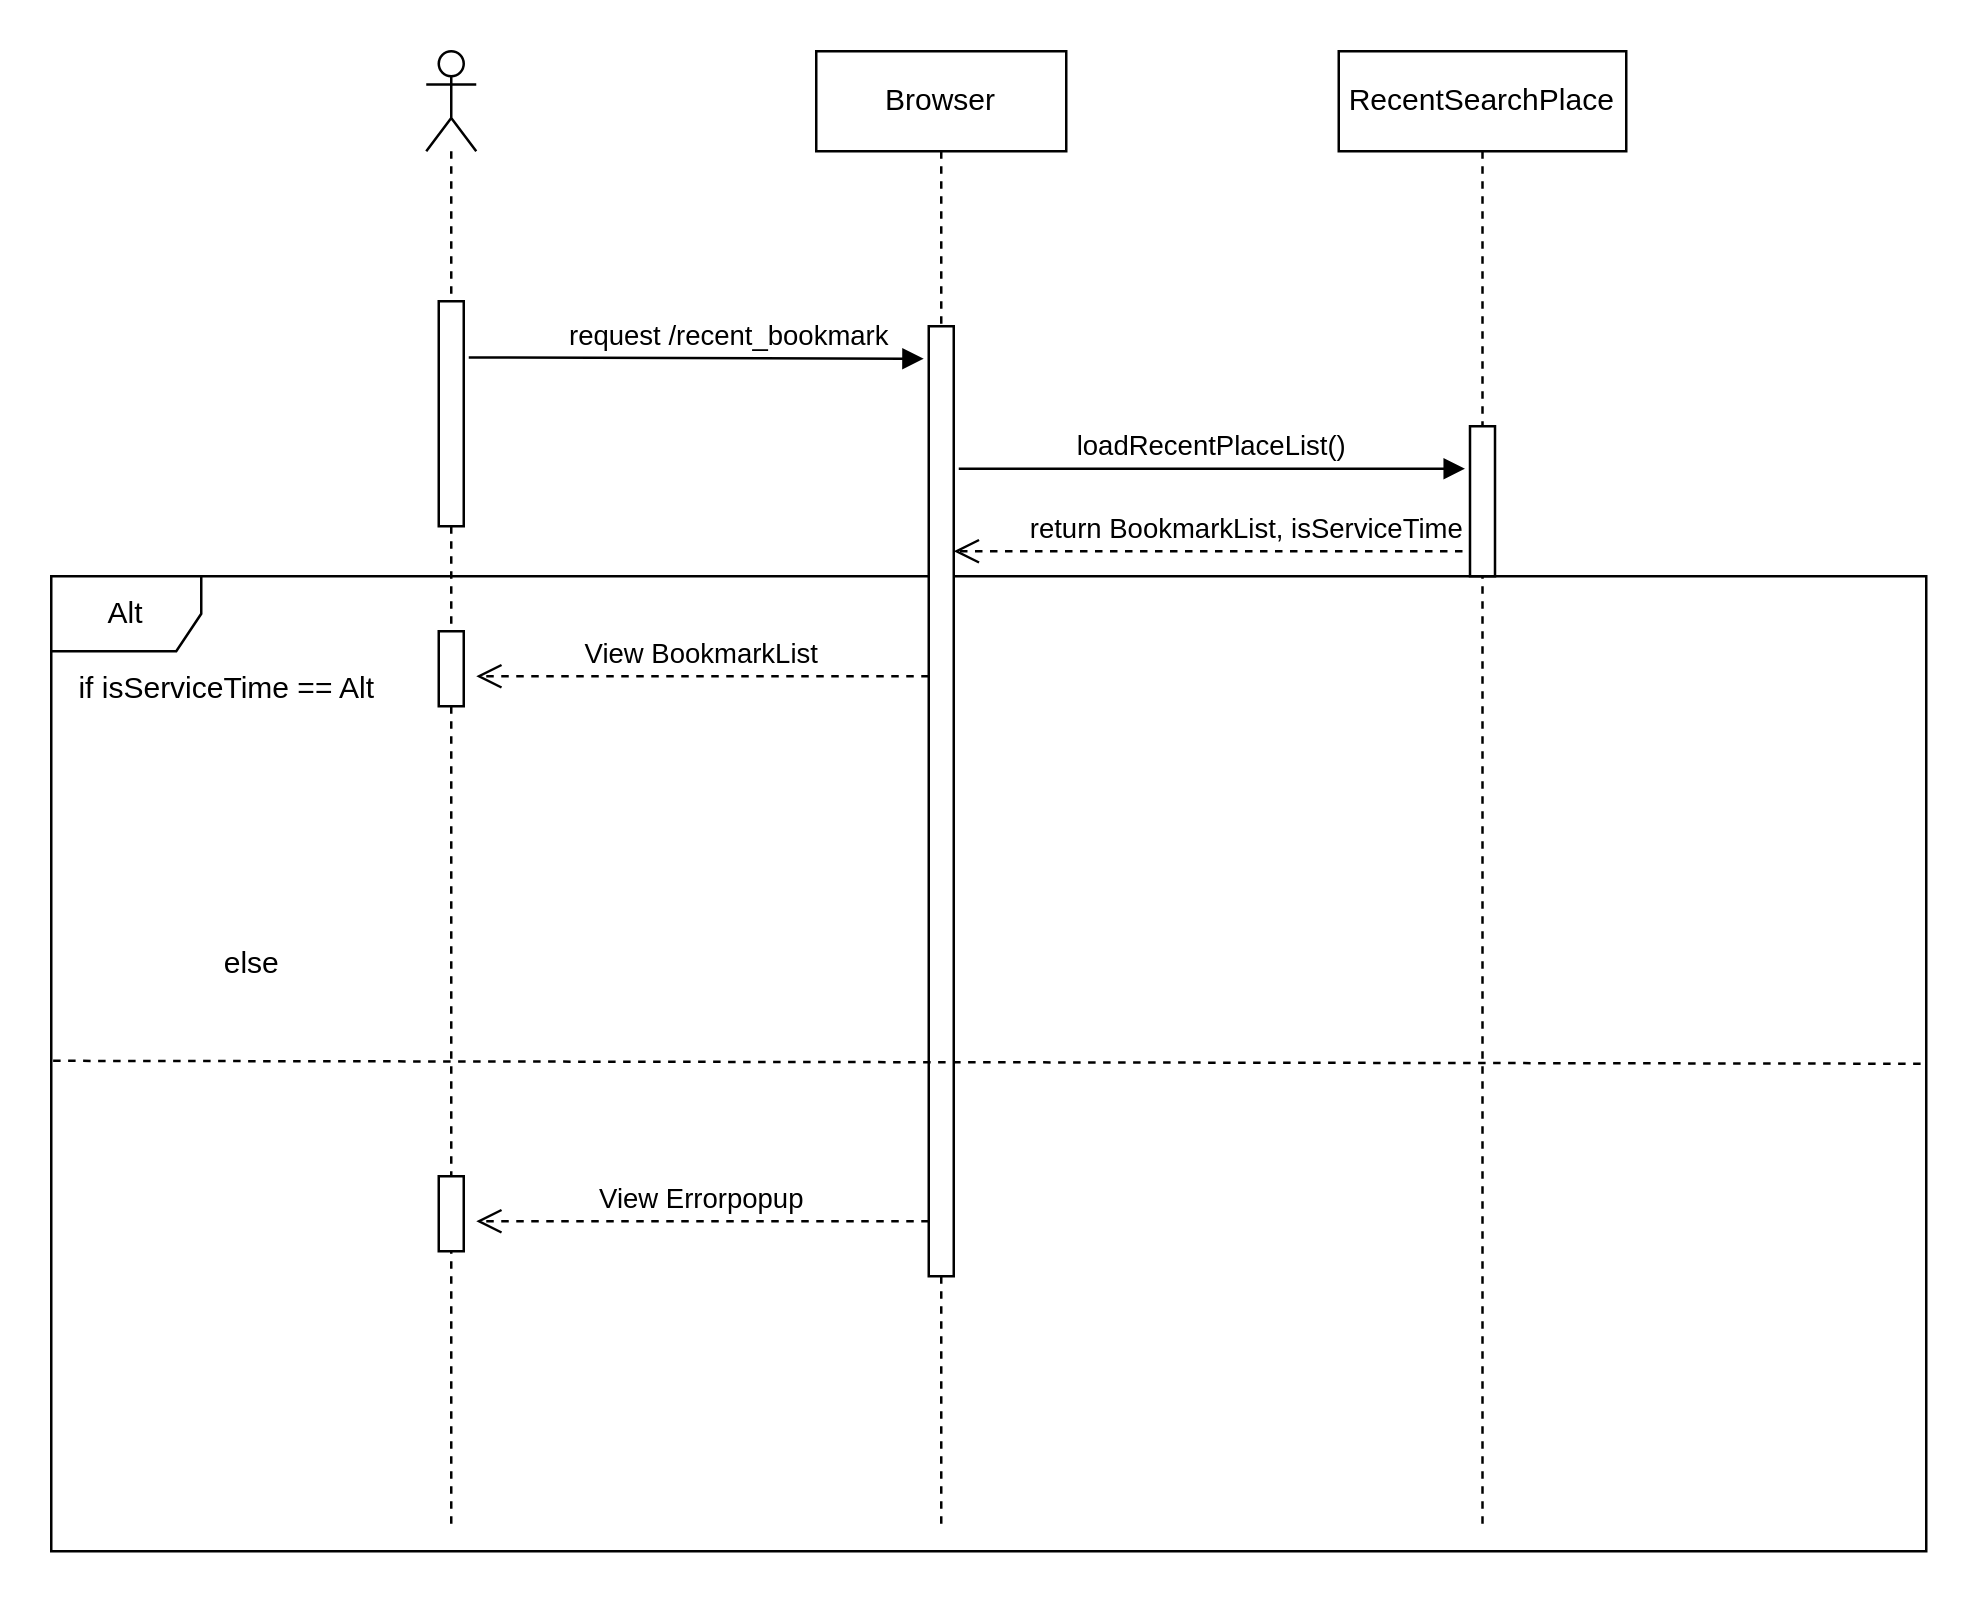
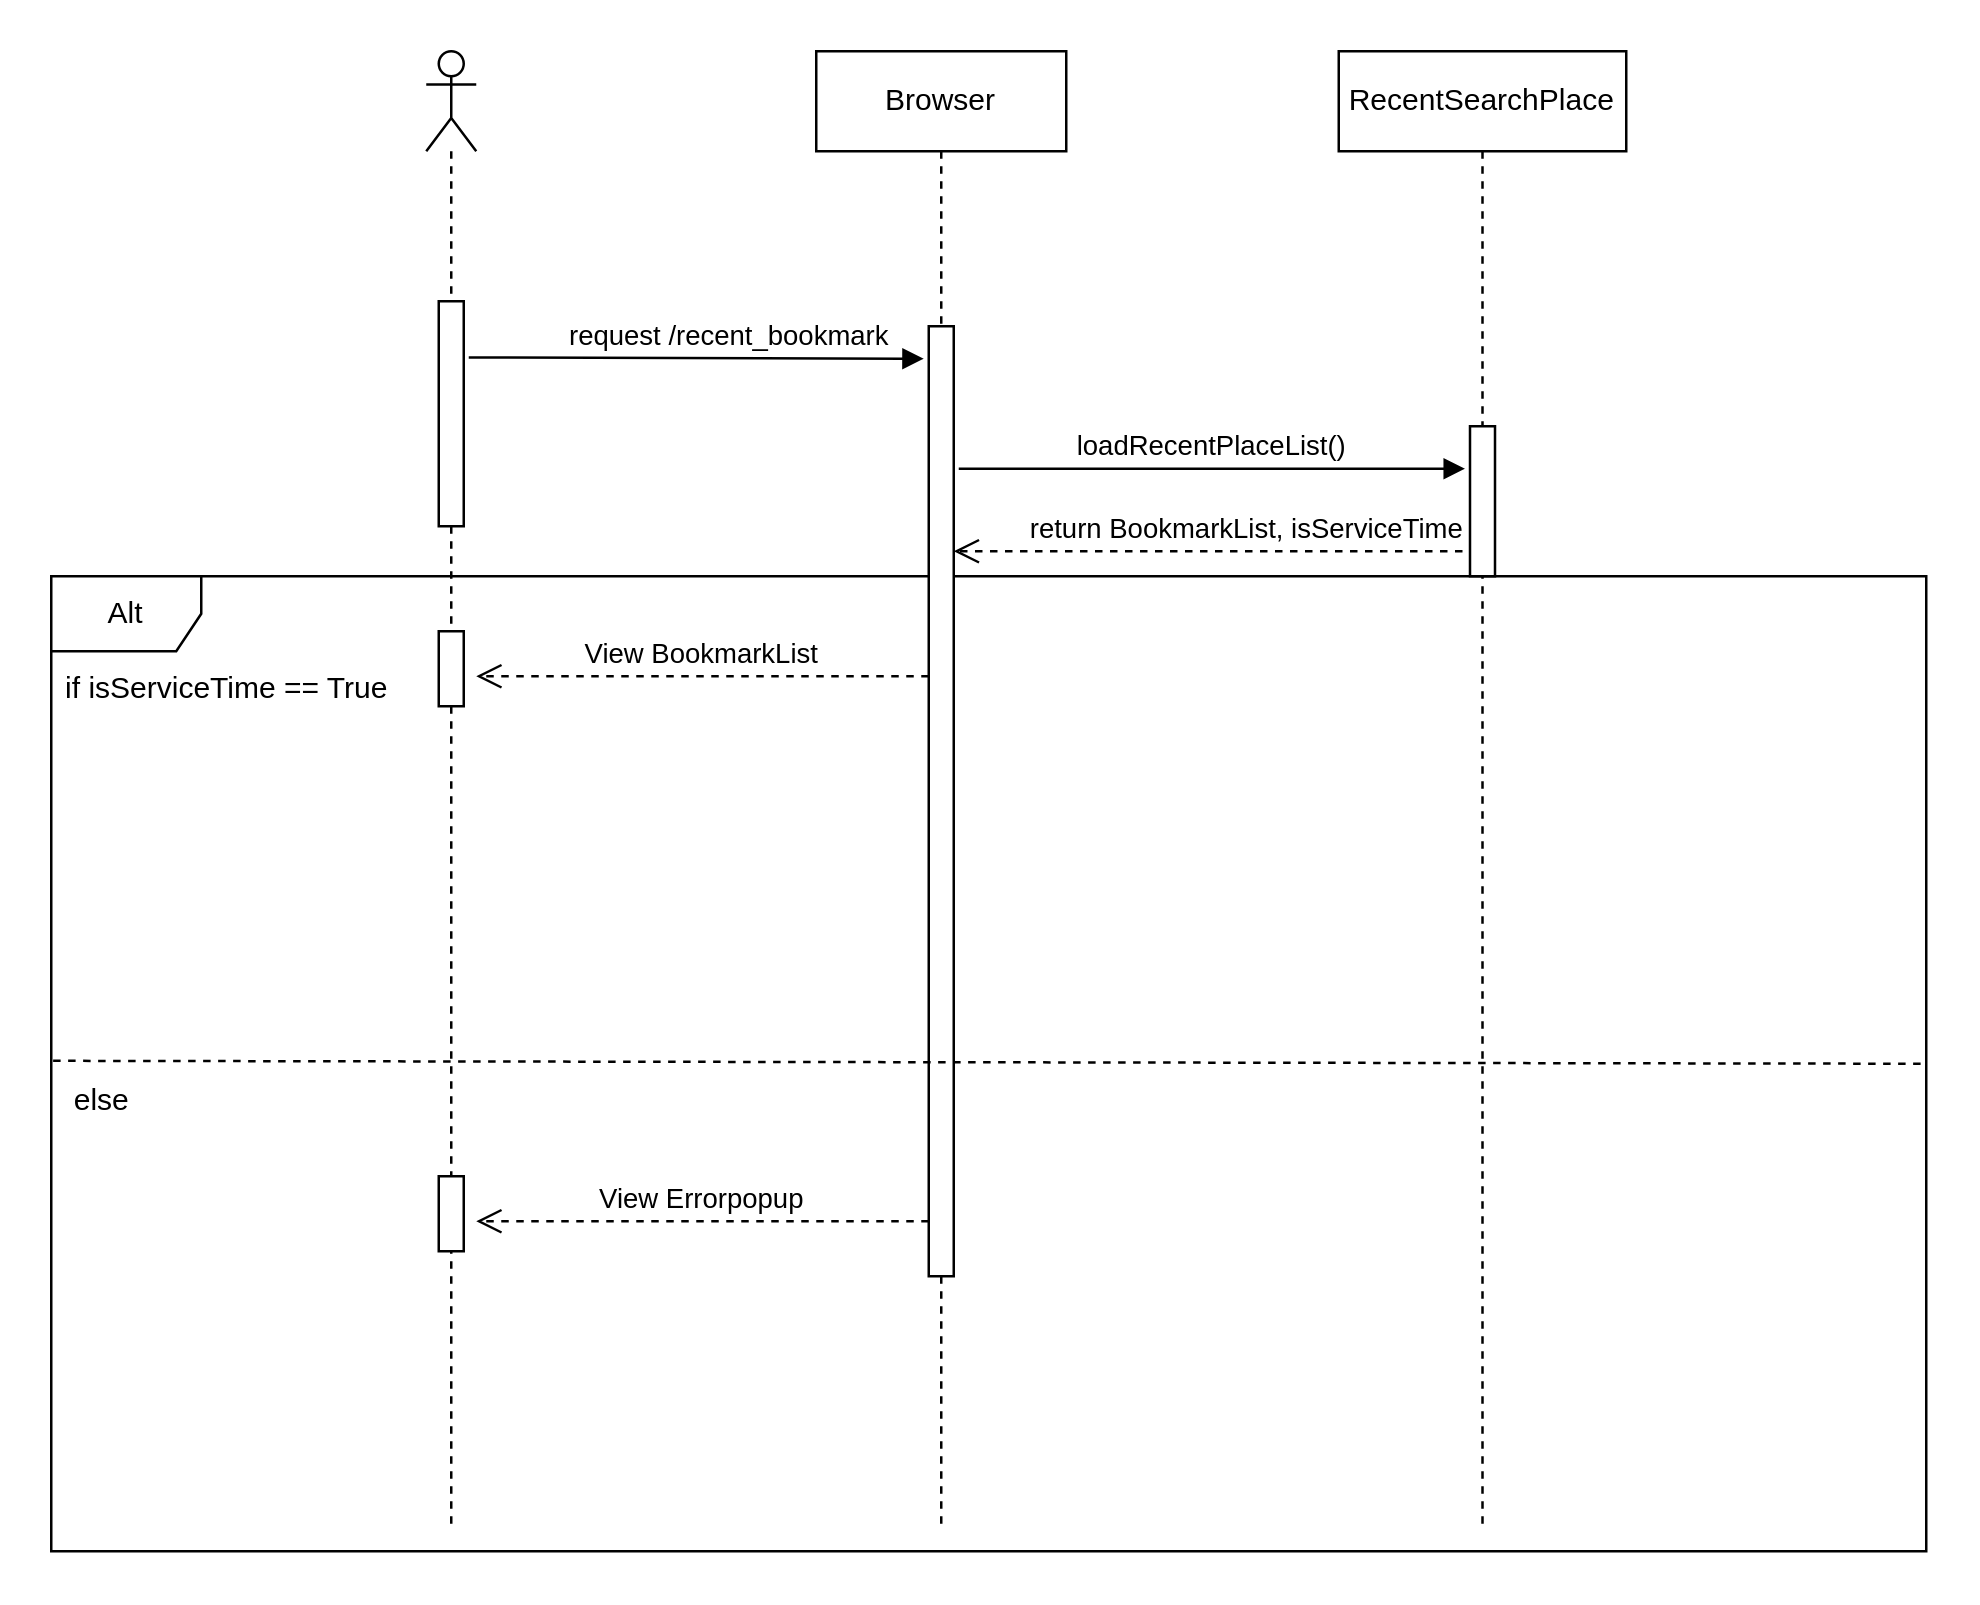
(228, 689) -> (228, 689)
(251, 964) -> (101, 1101)
